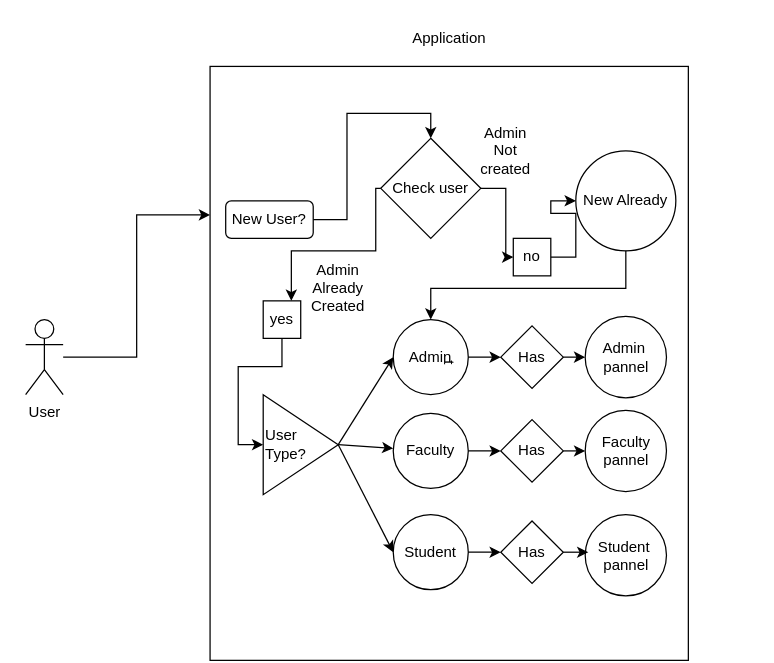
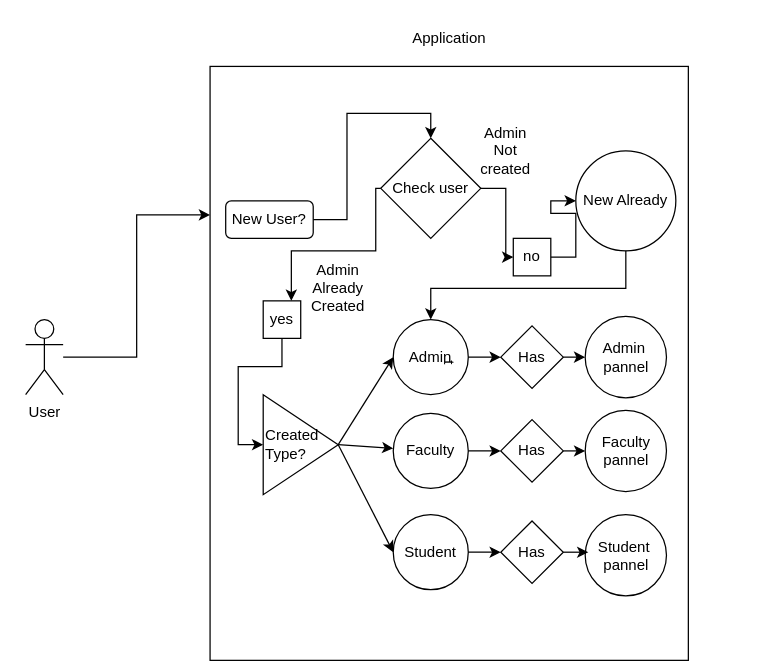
(287, 444) -> (295, 444)
